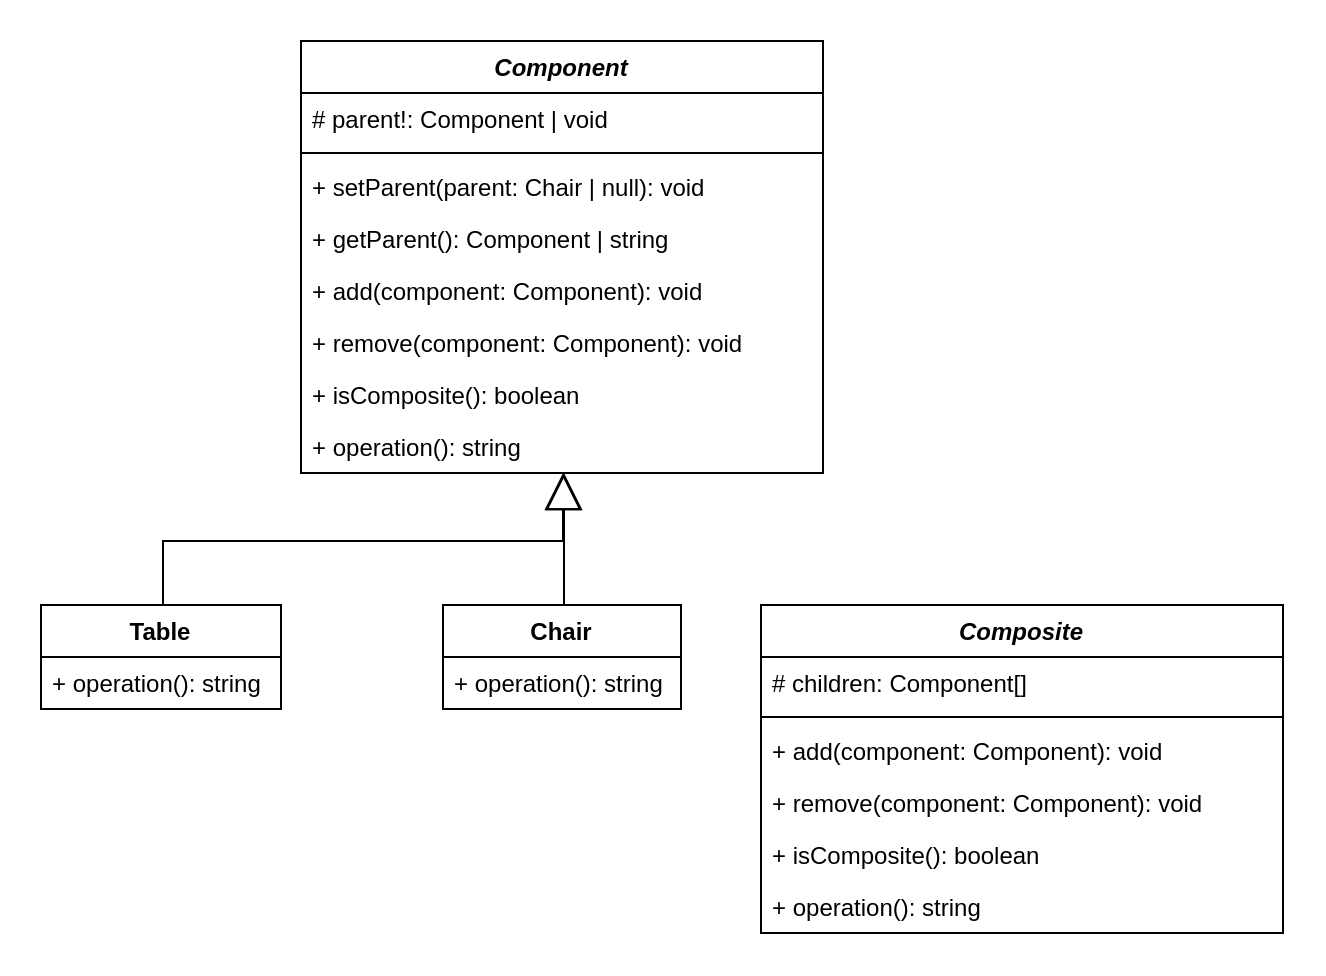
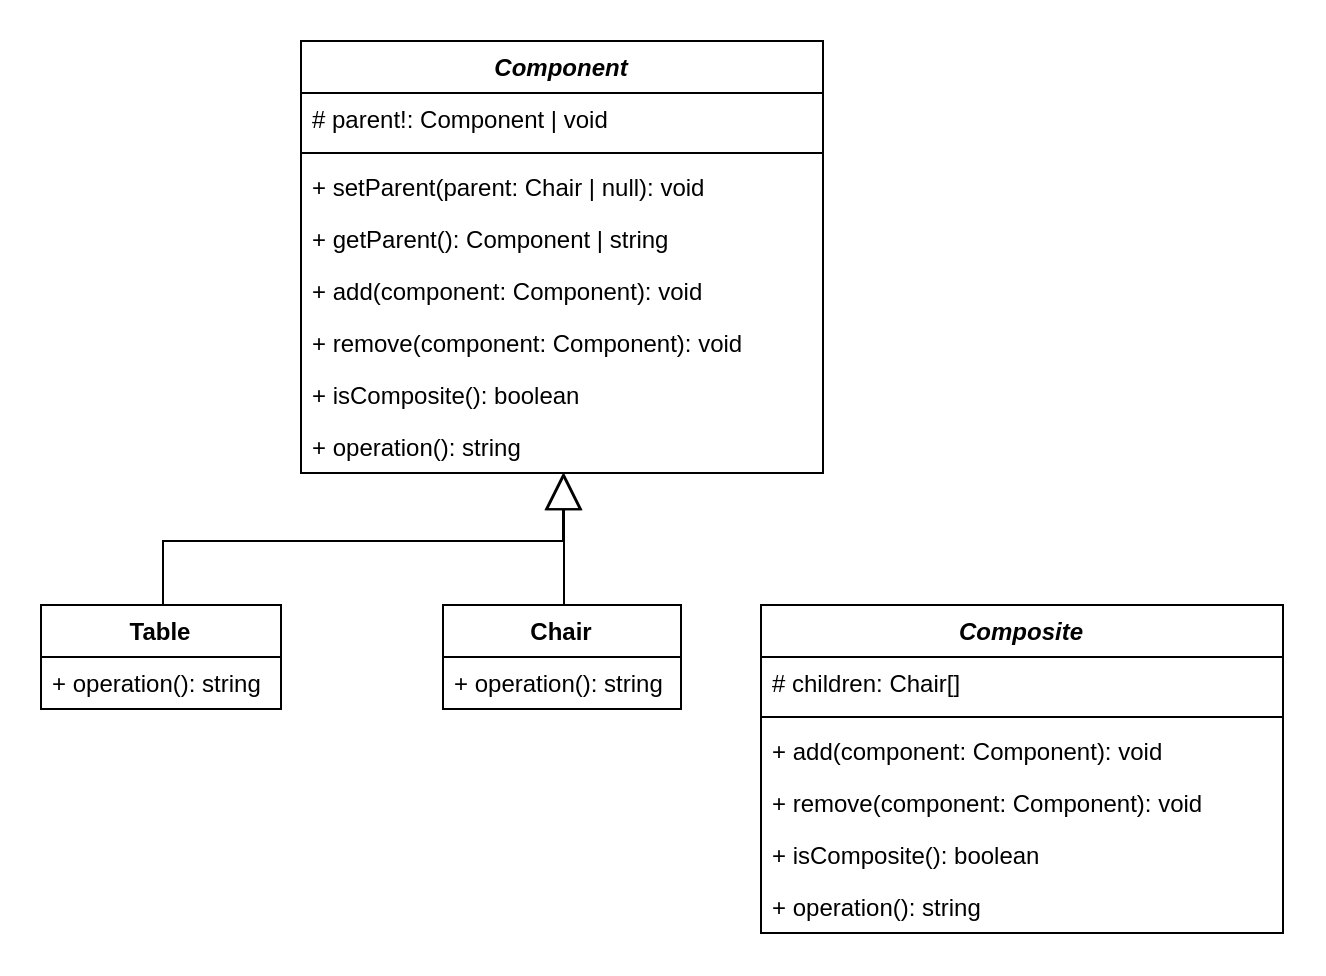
(911, 684) -> (881, 684)
